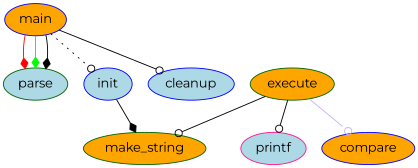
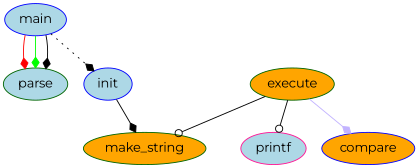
(36, 20) -> (36, 20)
(68, 49) -> (68, 49)
(191, 84) -> none
(326, 113) -> (326, 113)
